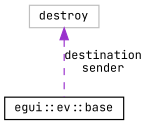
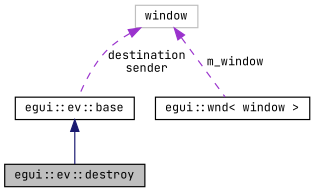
(64, 16) -> (167, 16)
none -> (233, 108)
none -> (75, 175)
